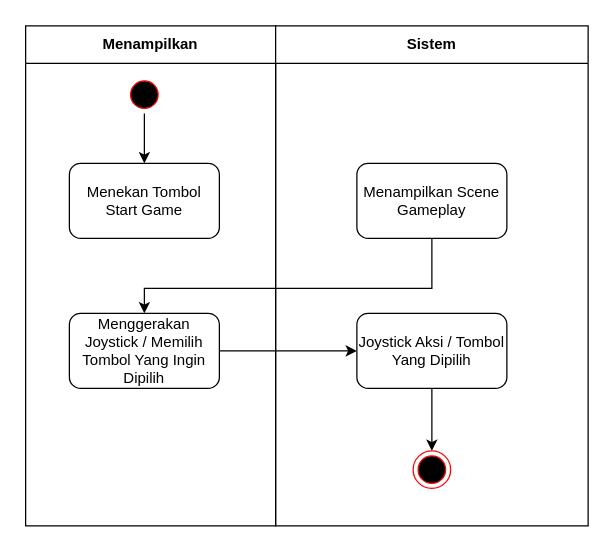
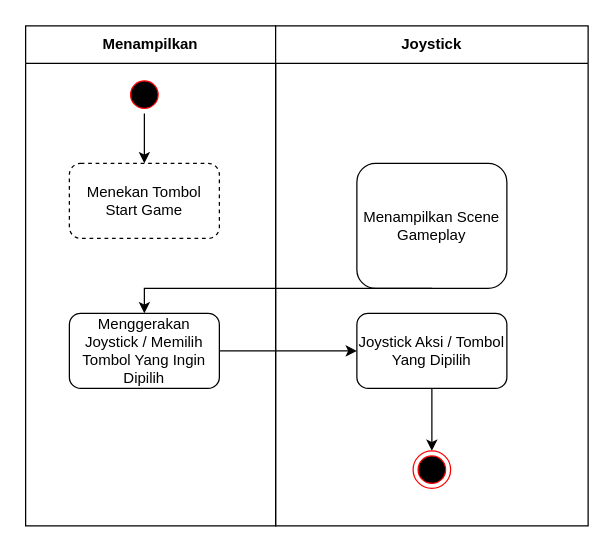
(432, 44) -> (432, 44)
(144, 201) -> (144, 201)
(432, 201) -> (432, 226)
